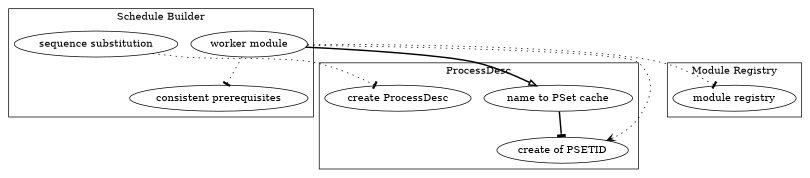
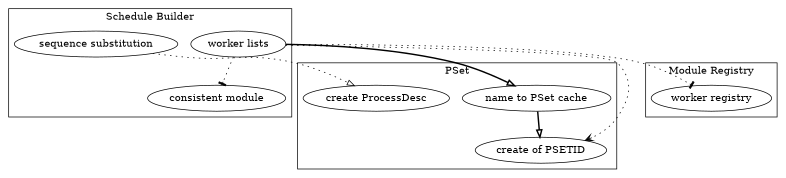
(249, 44) -> (238, 44)
(265, 59) -> (252, 57)
(479, 71) -> (457, 71)
(219, 98) -> (217, 98)
(734, 98) -> (711, 98)
(560, 122) -> (538, 121)
